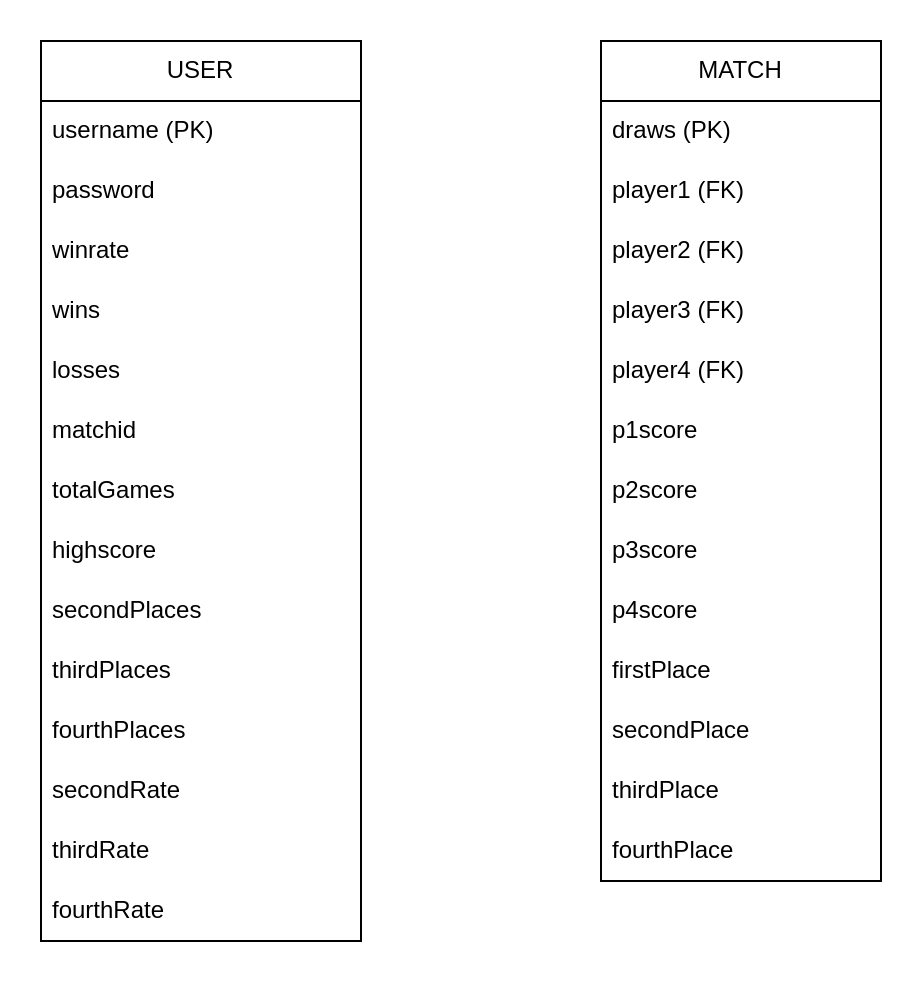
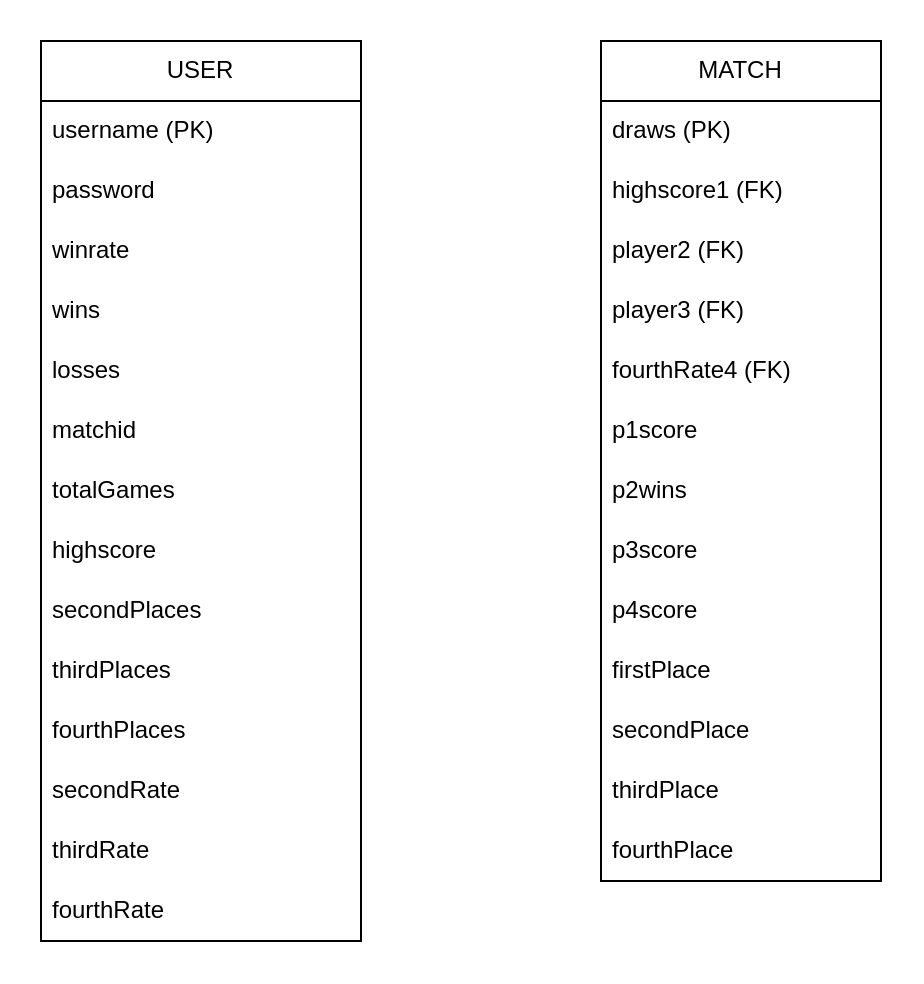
(687, 191) -> (708, 191)
(687, 371) -> (717, 371)
(660, 491) -> (650, 491)
